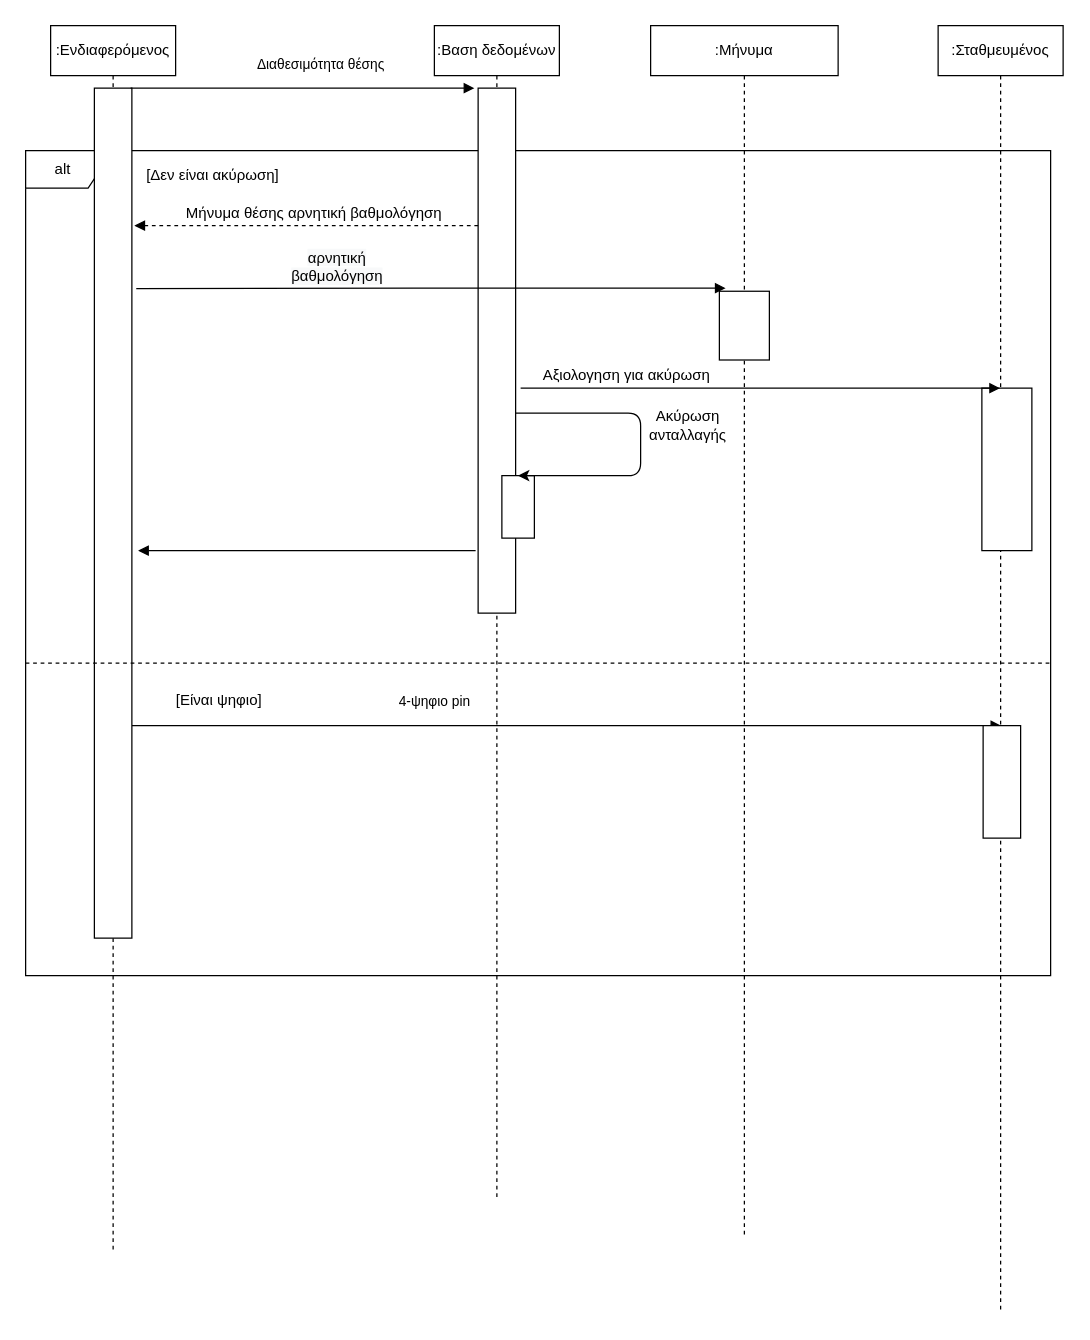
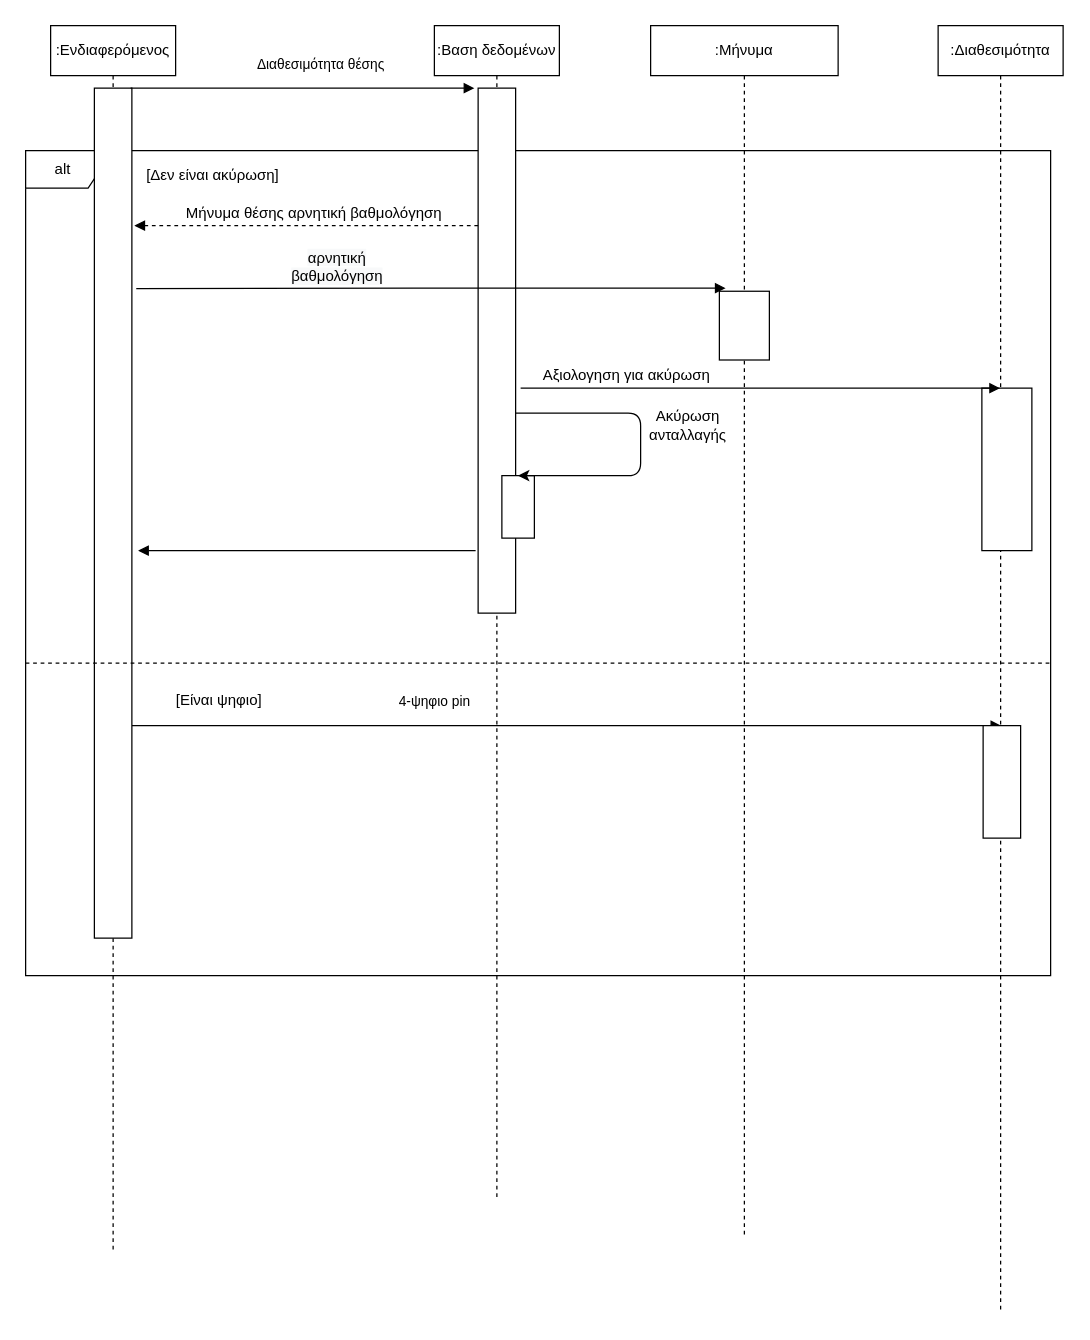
(1001, 51) -> (1001, 51)
